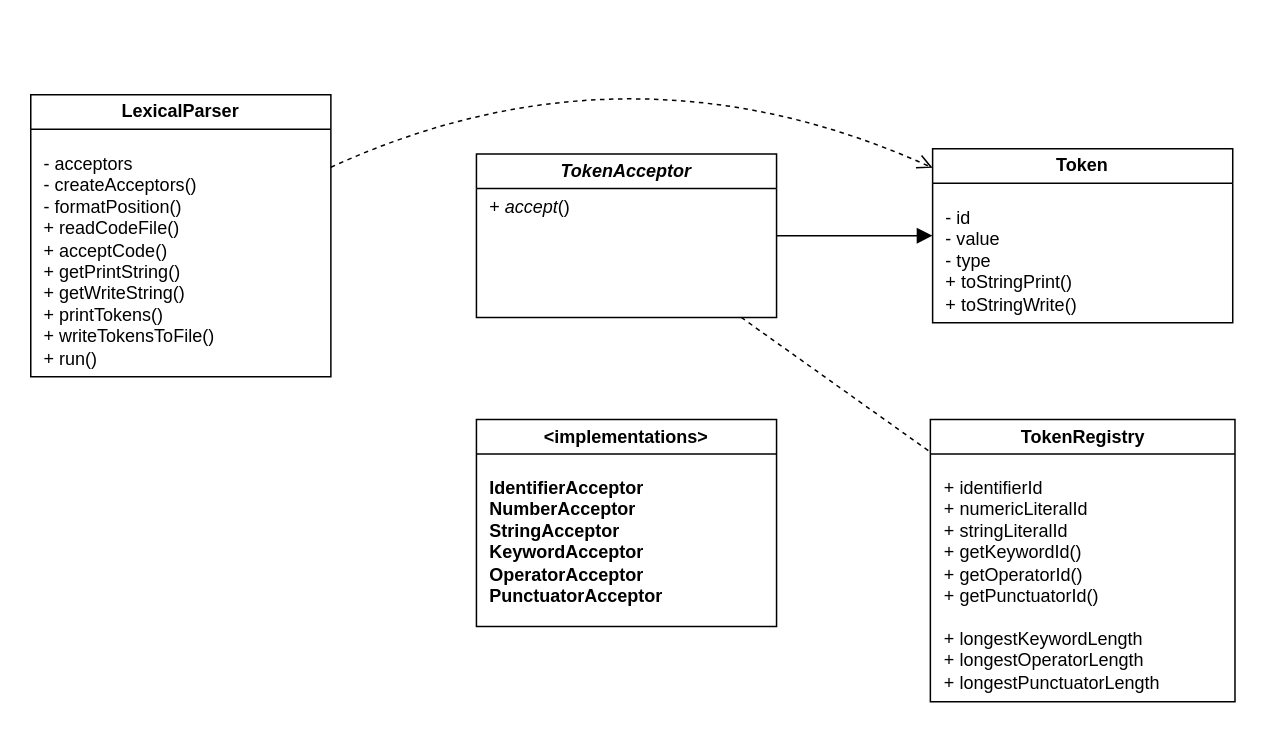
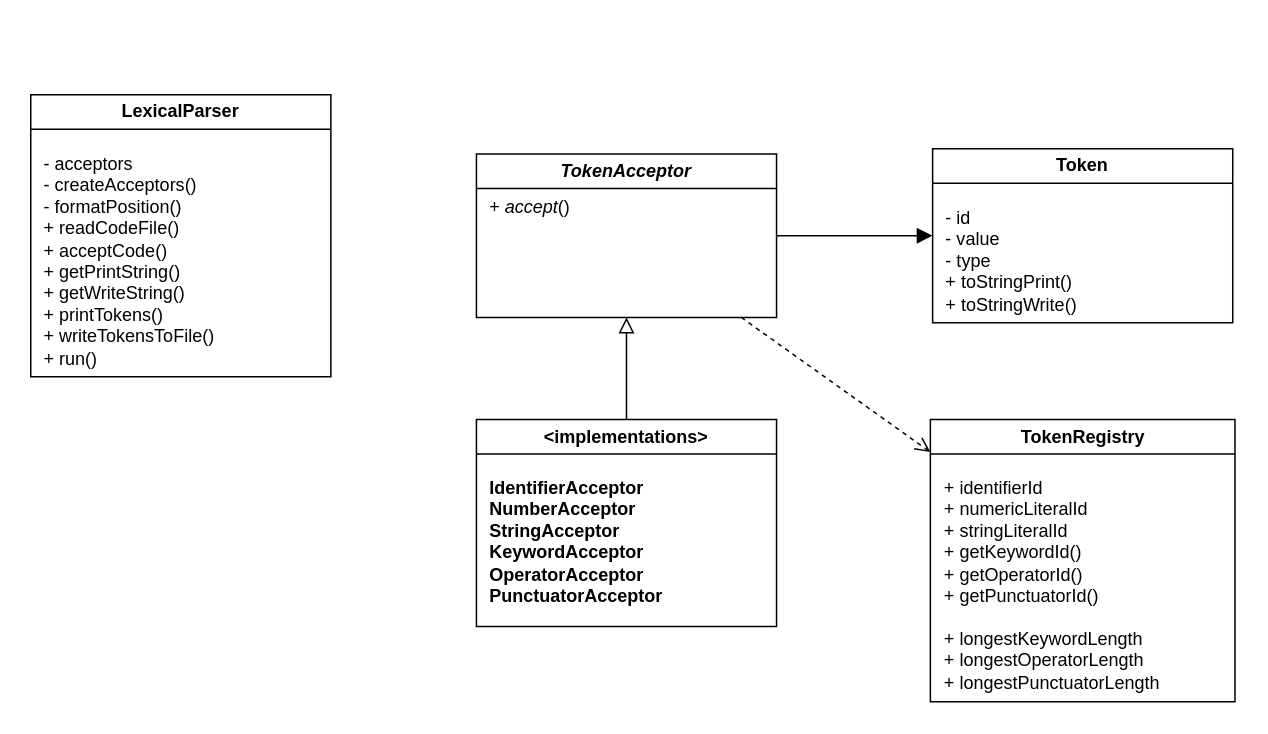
(630, 99) -> none
none -> (626, 376)
(926, 449) -> (925, 448)
